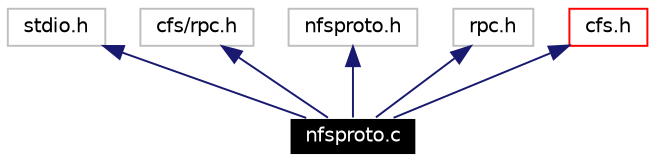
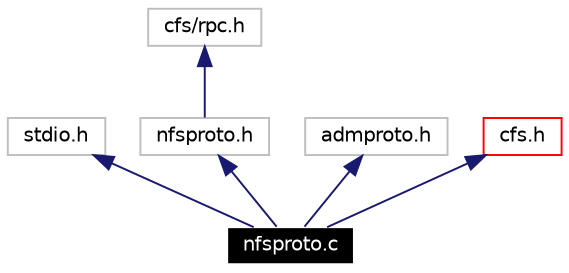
(493, 27) -> (376, 136)
(283, 87) -> (205, 92)
